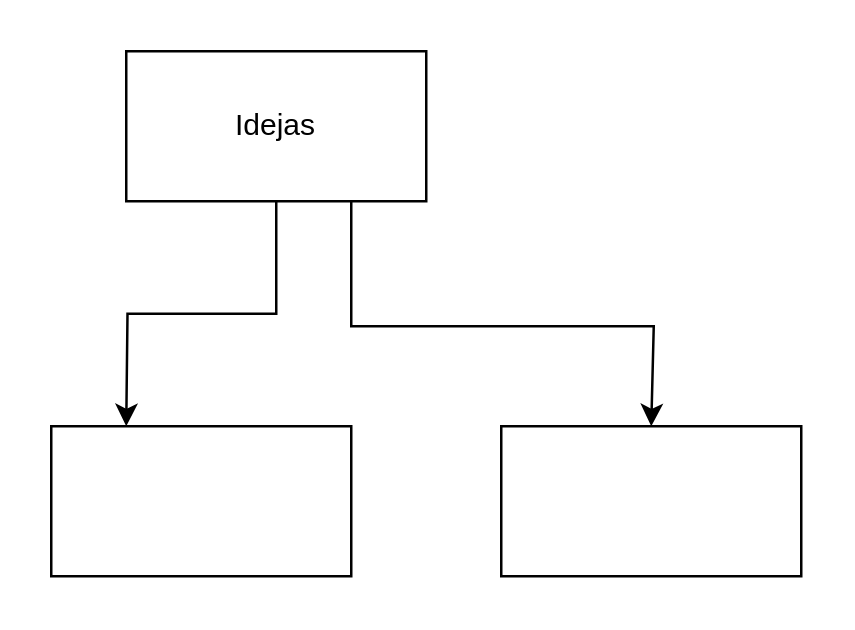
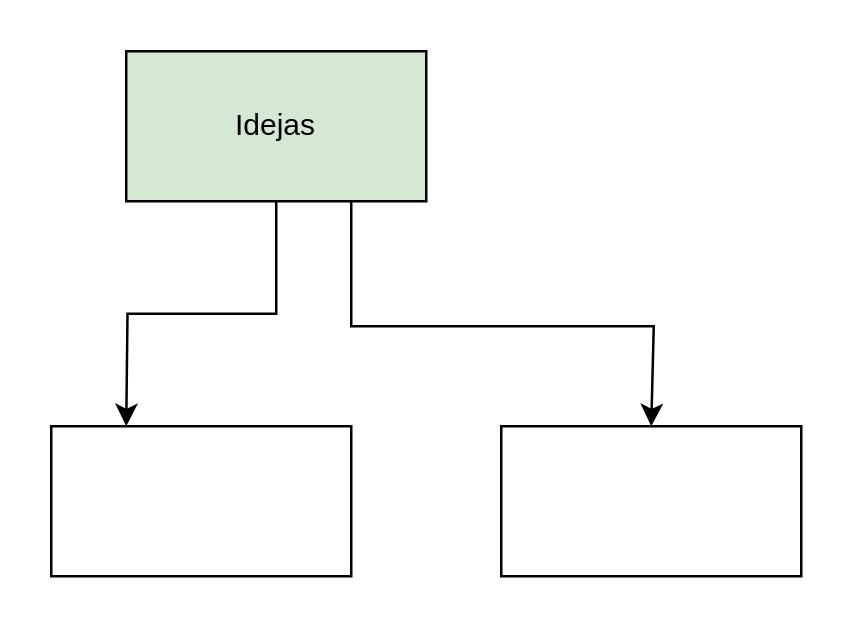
(276, 126) -> (276, 126)
